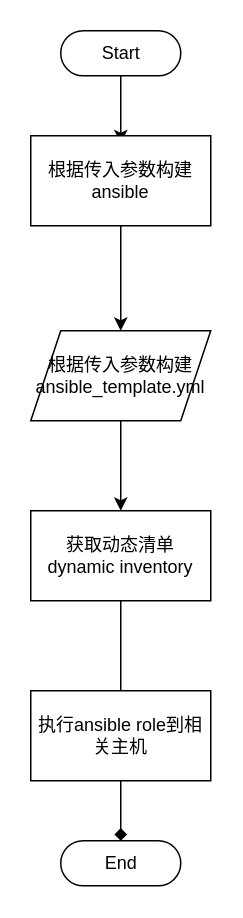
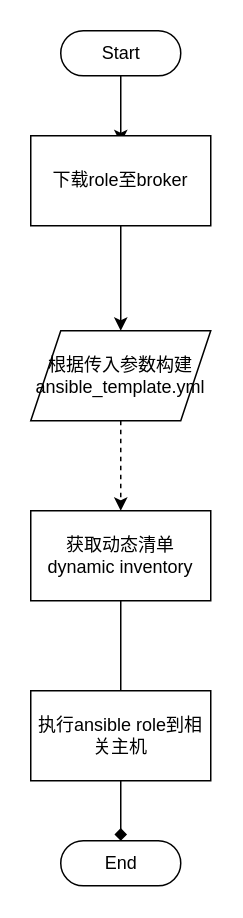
(121, 181) -> (121, 181)
(121, 462) -> (121, 462)
